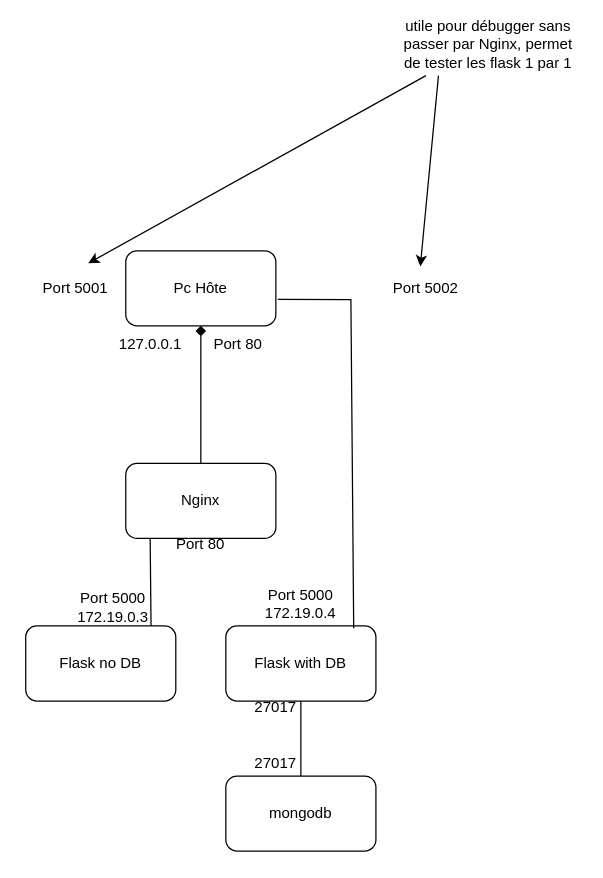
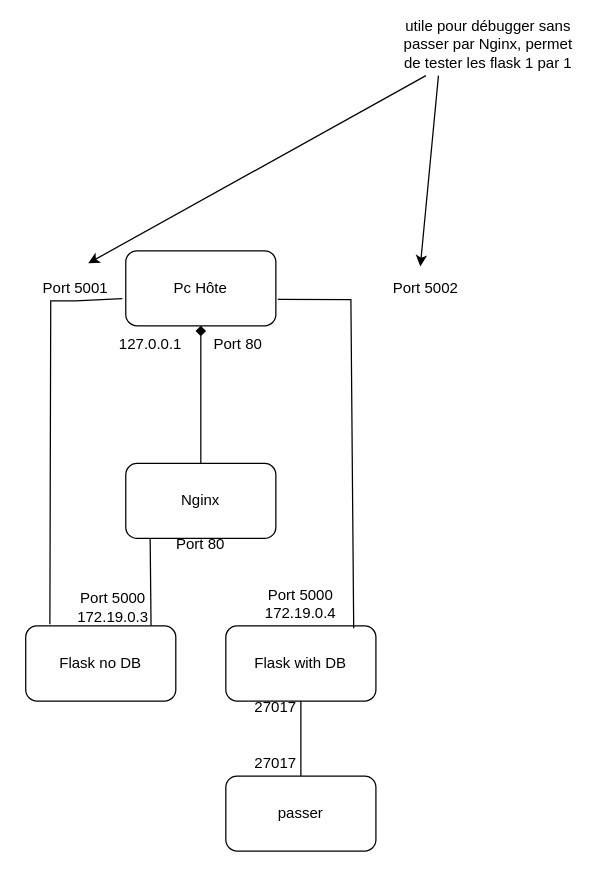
none -> (50, 427)
(301, 813) -> (301, 813)
